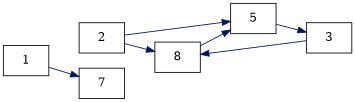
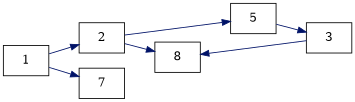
(212, 40) -> none
none -> (60, 50)
